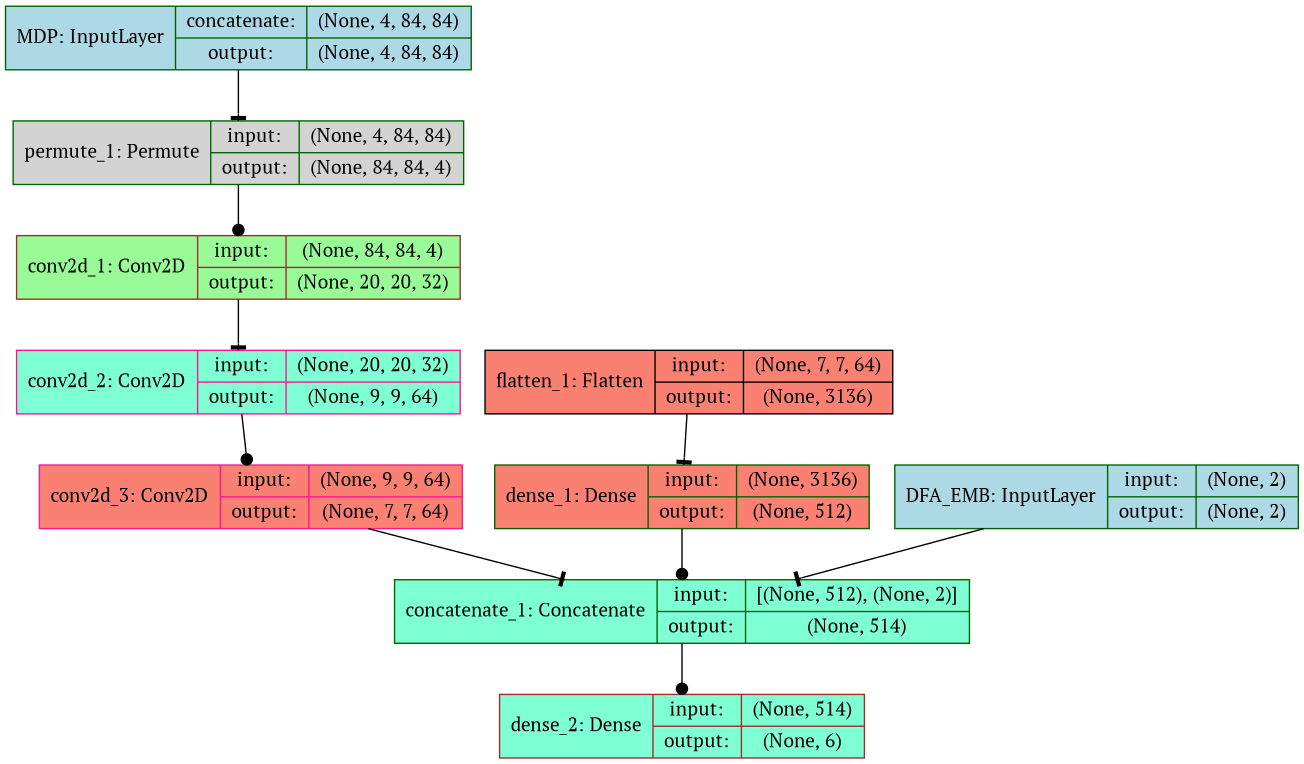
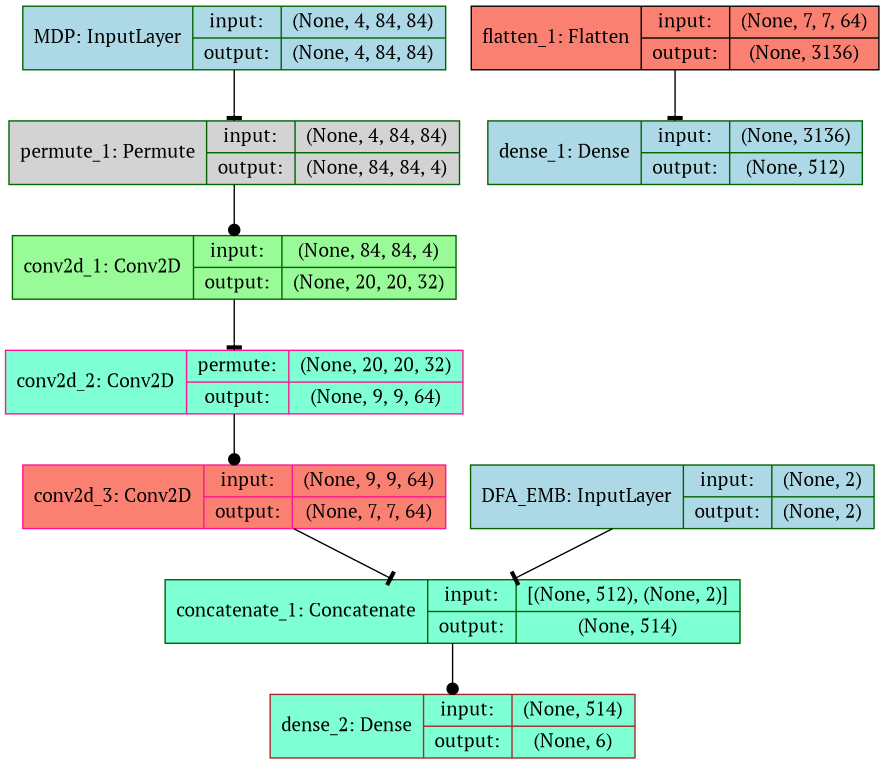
(241, 21) -> (237, 21)
(238, 267) -> (234, 267)
(242, 366) -> (238, 366)
(682, 497) -> (675, 153)
(682, 549) -> none
